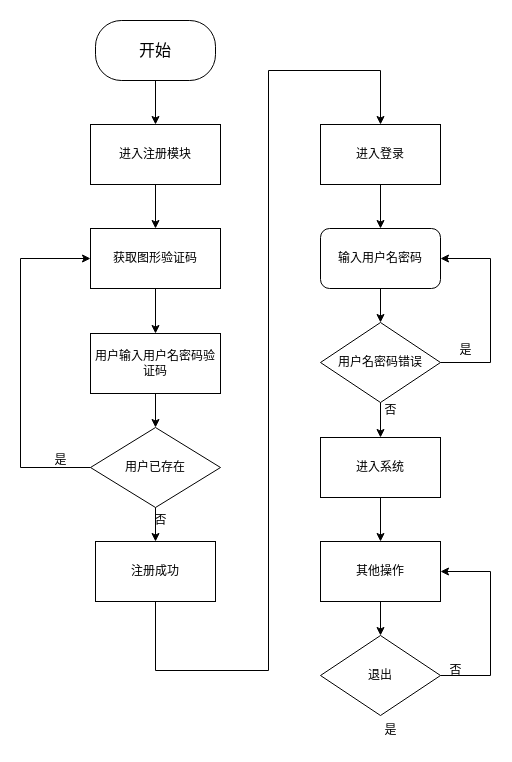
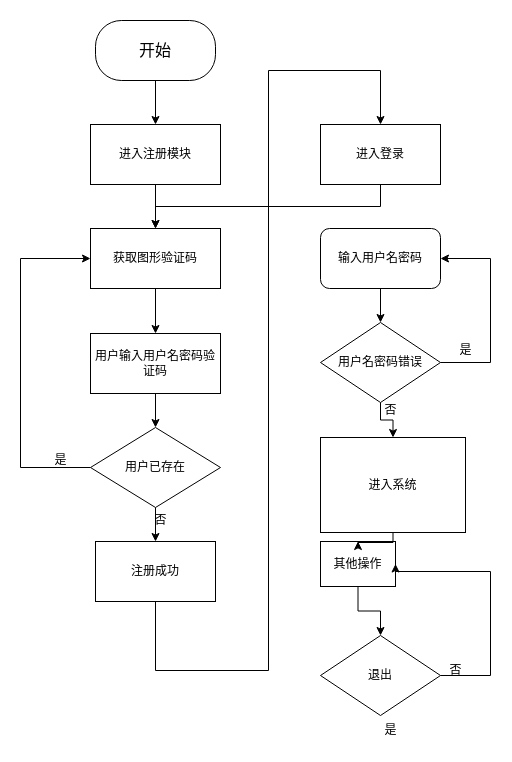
(381, 213) -> (271, 207)
(381, 468) -> (393, 485)
(381, 572) -> (358, 564)
